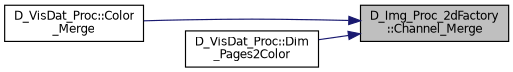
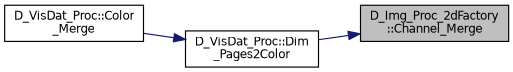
(246, 19) -> (159, 36)
